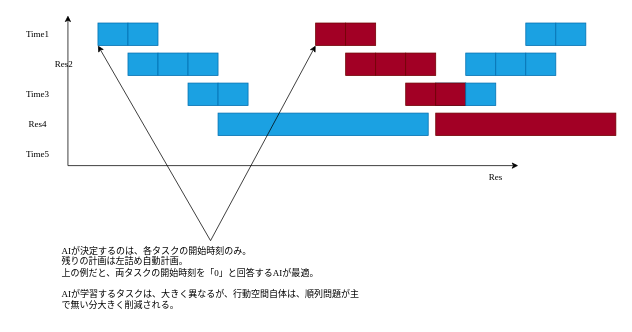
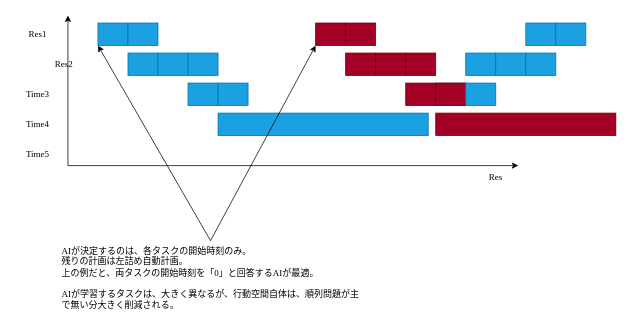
(38, 34) -> (38, 34)
(38, 124) -> (38, 124)
